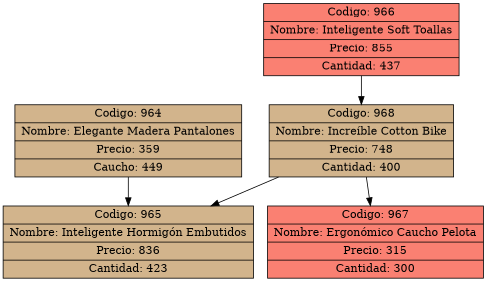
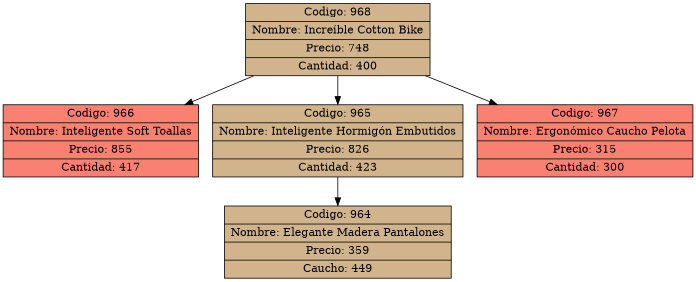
(361, 66) -> (101, 168)
(361, 86) -> (223, 89)
(128, 187) -> (338, 187)
(128, 251) -> (338, 149)
